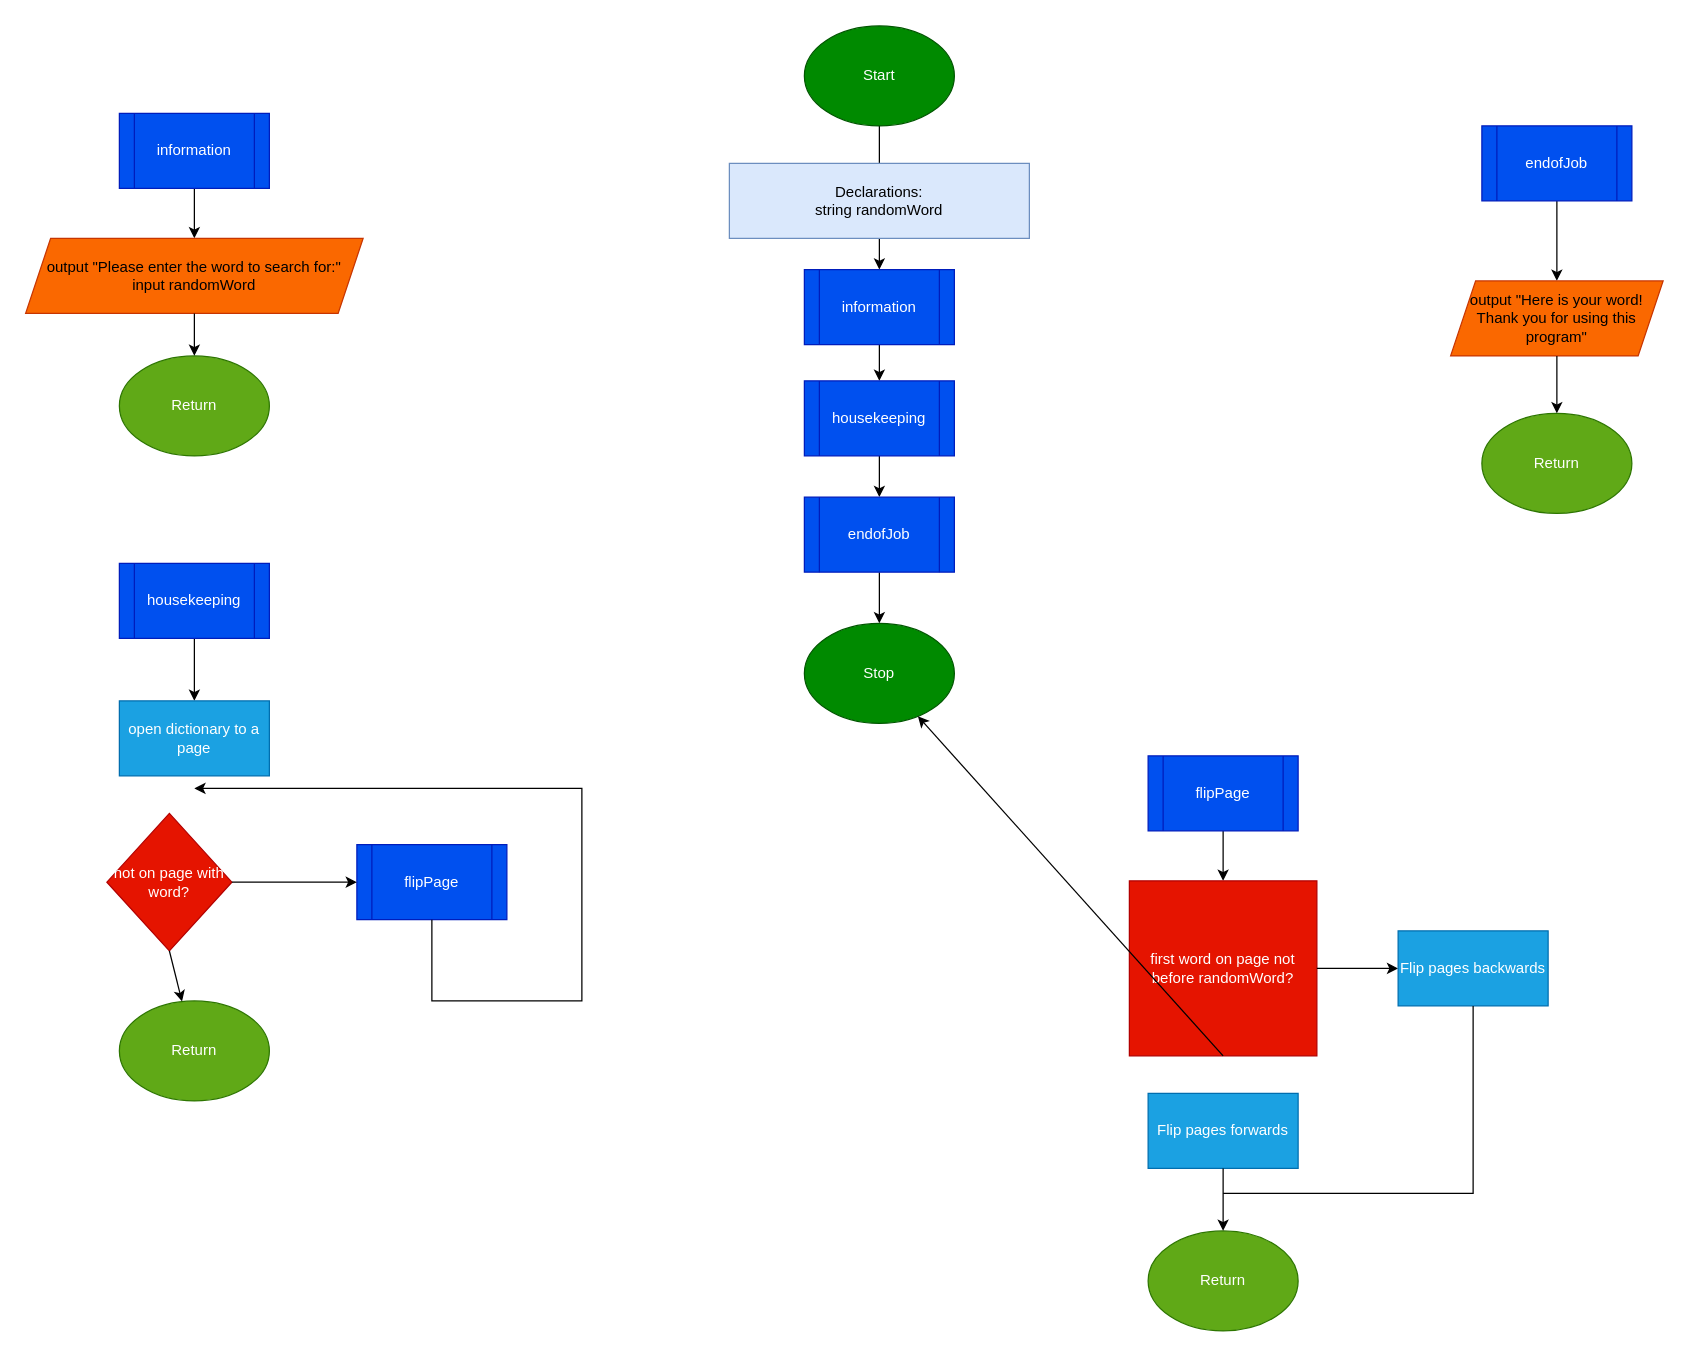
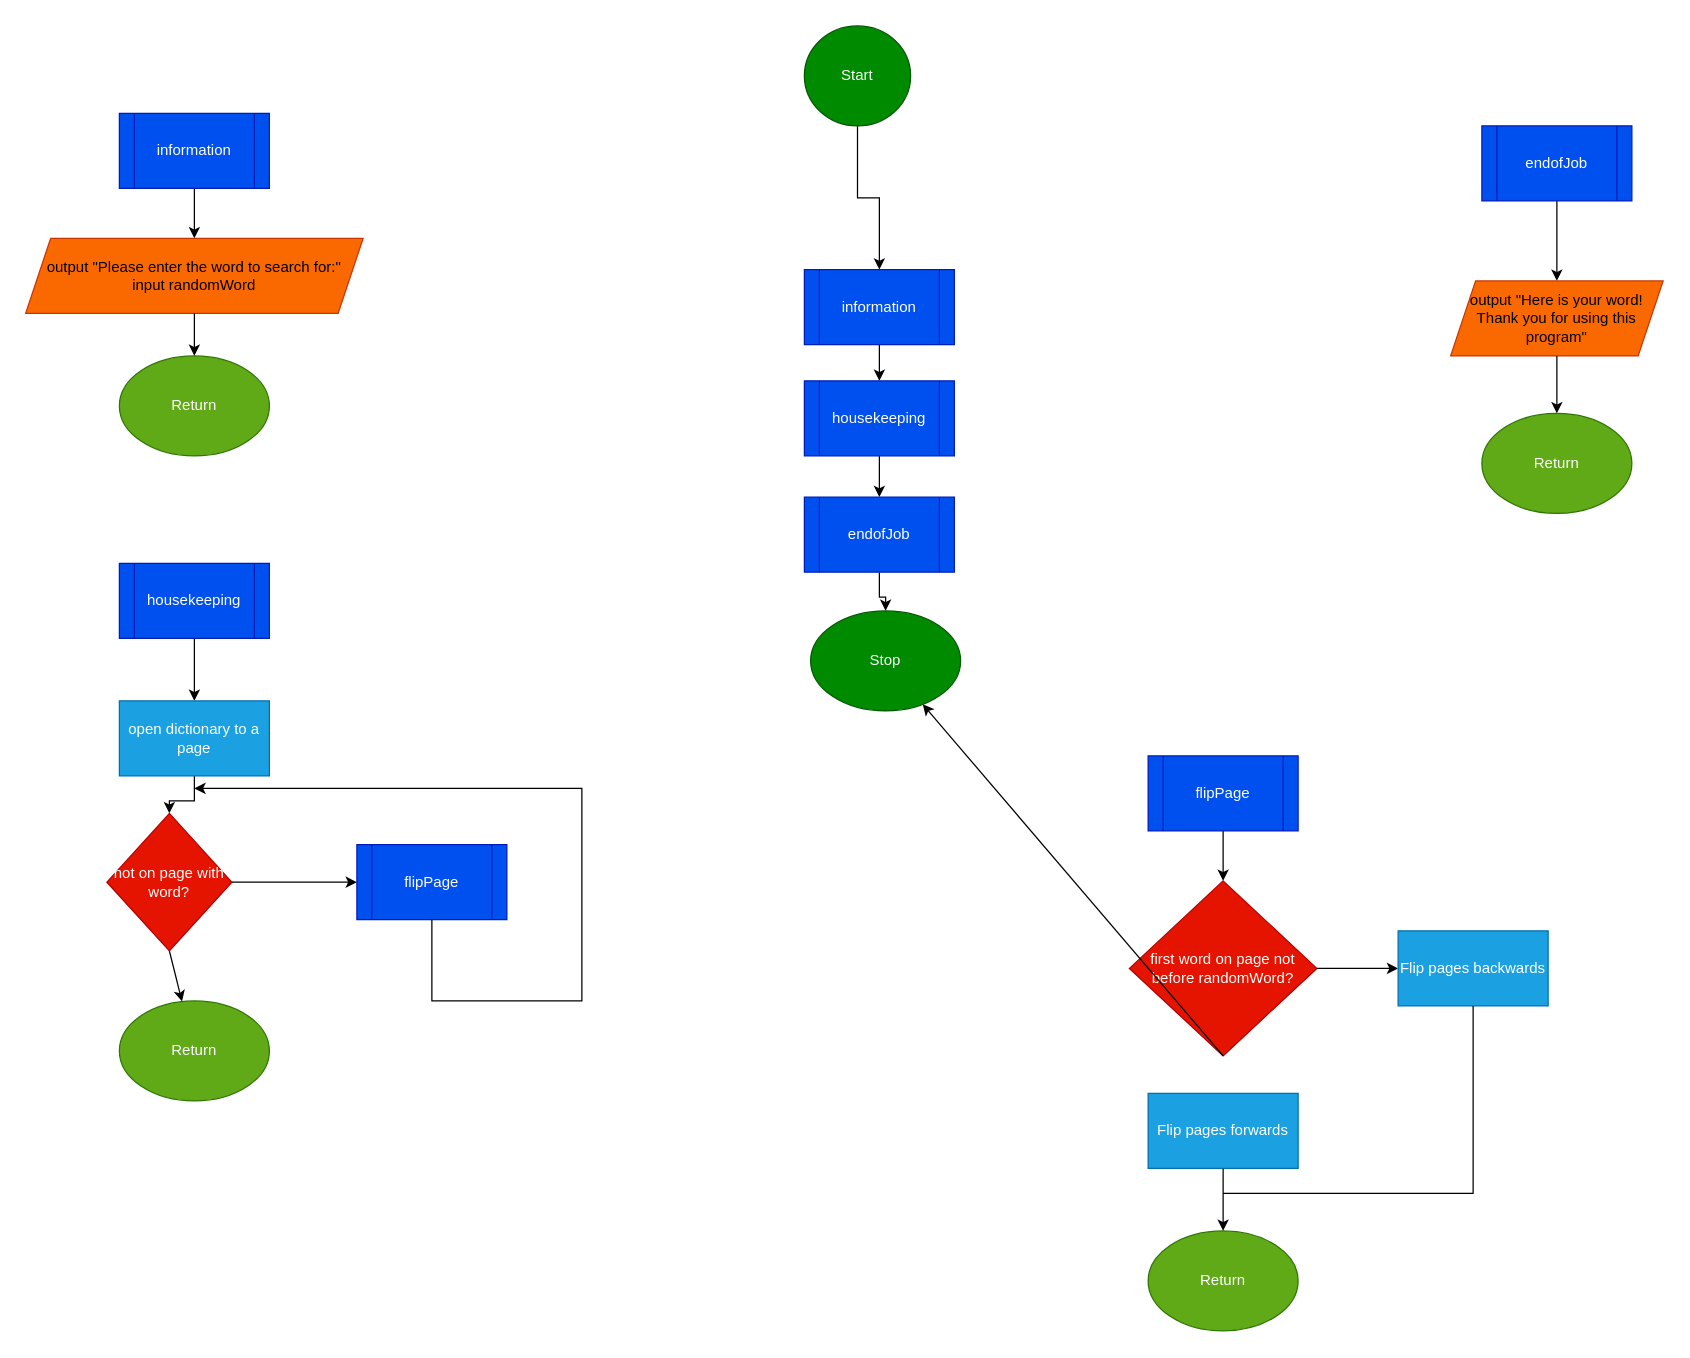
(879, 76) -> (858, 76)
(879, 201) -> none
(879, 673) -> (886, 661)
none -> (192, 801)
(1223, 968) -> (1223, 968)
